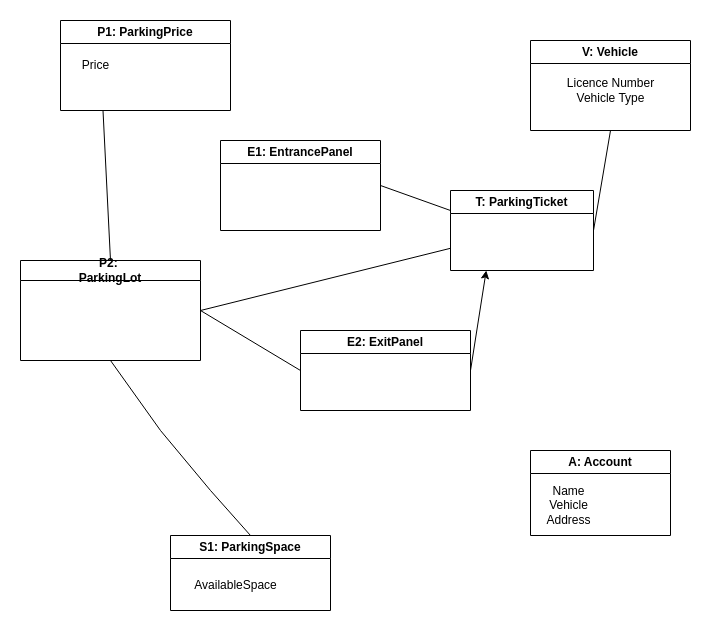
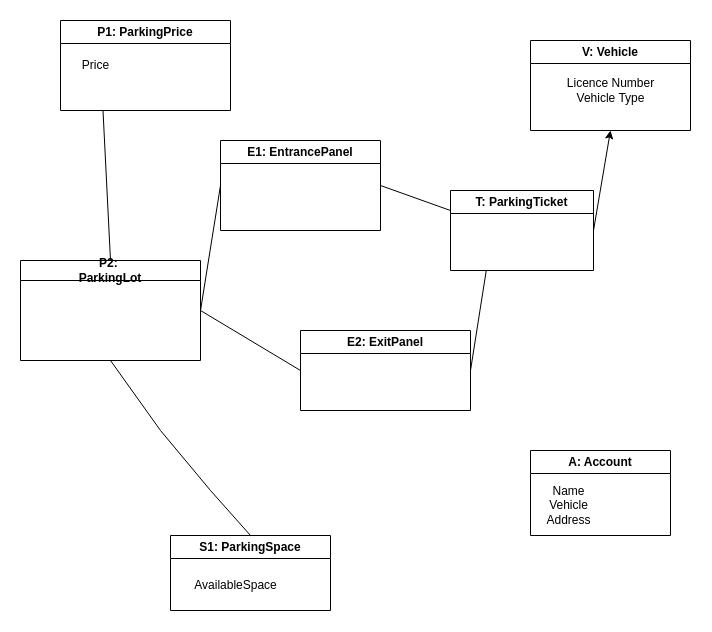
(609, 136) -> (609, 139)
(326, 279) -> (210, 251)
(485, 279) -> (485, 276)
